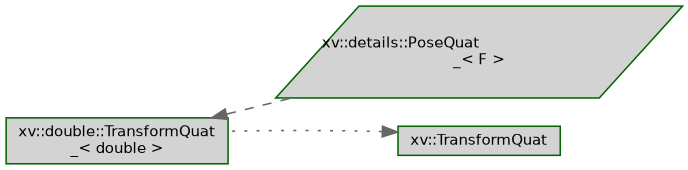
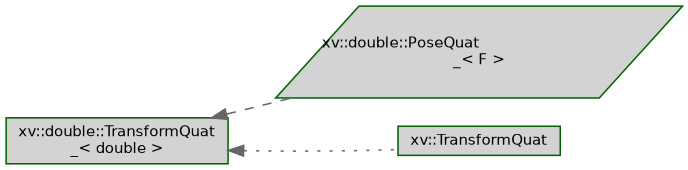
(479, 52) -> (479, 52)
(305, 130) -> (321, 151)
